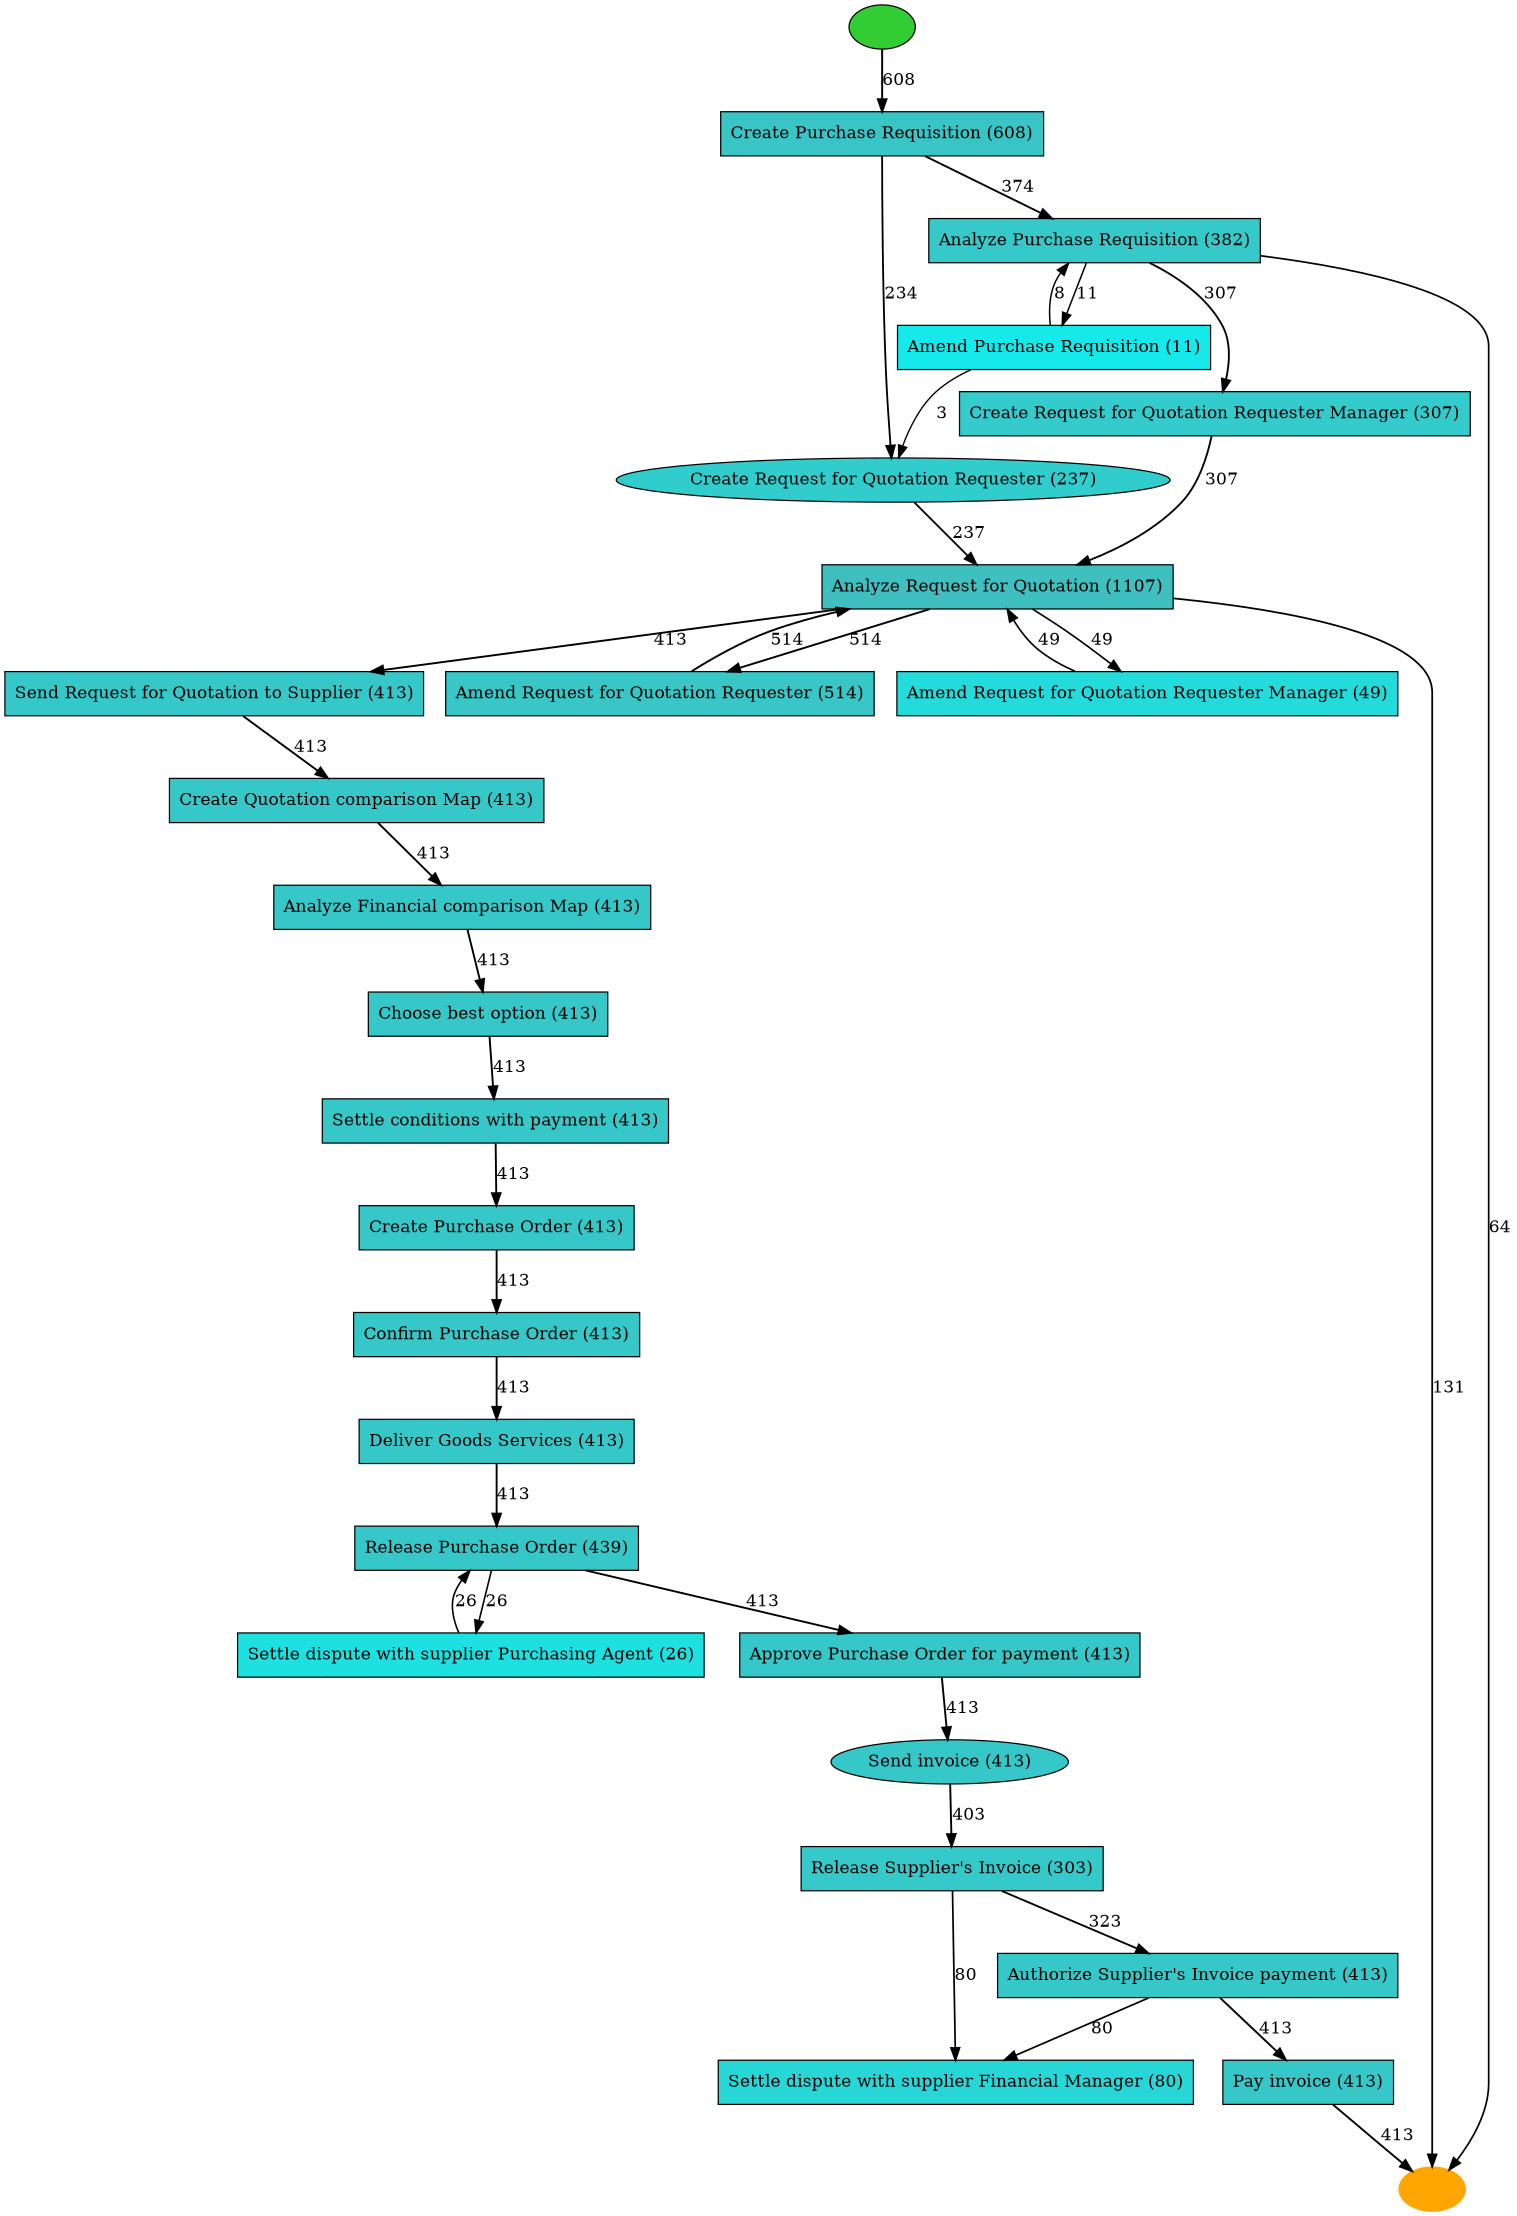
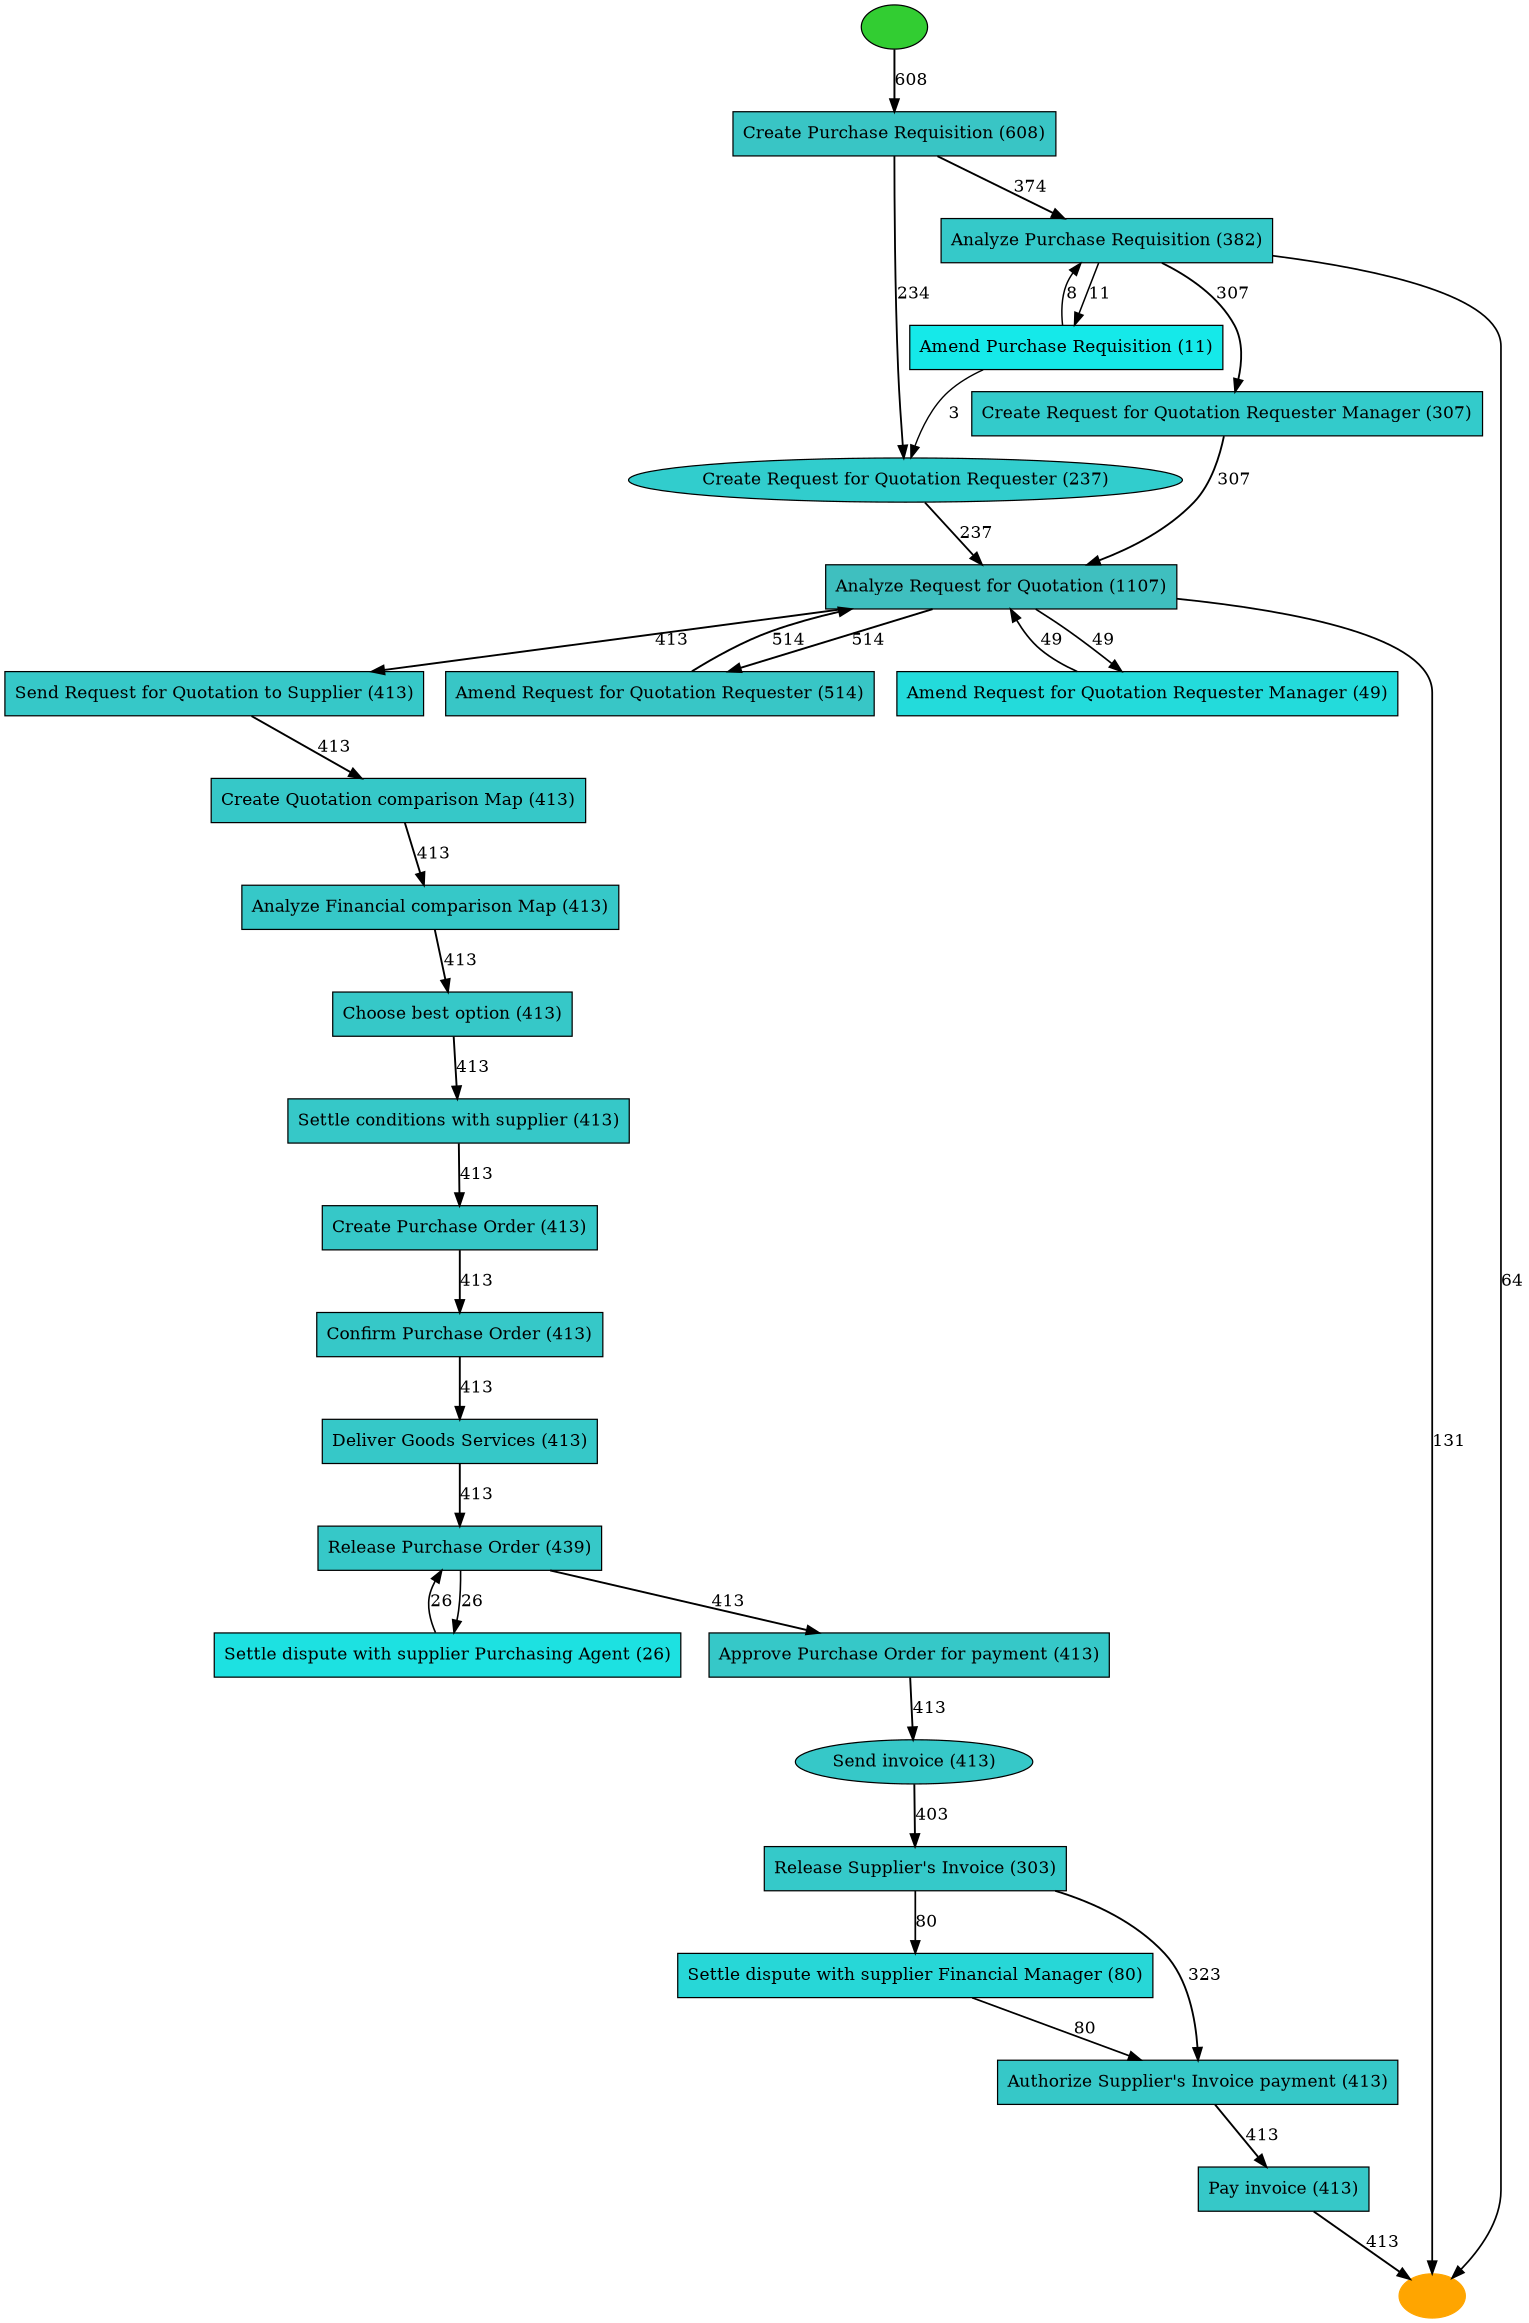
(495, 1121) -> (459, 1121)
(1082, 2026) -> (1051, 2027)
